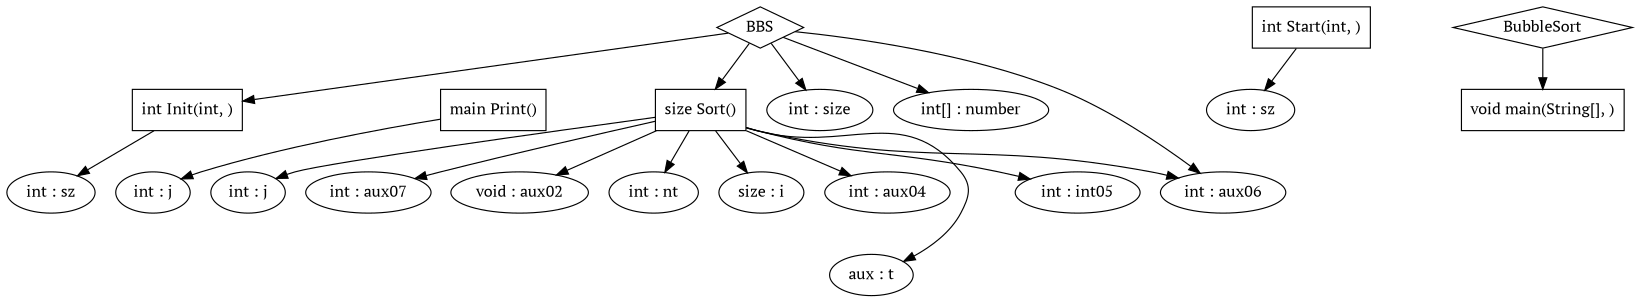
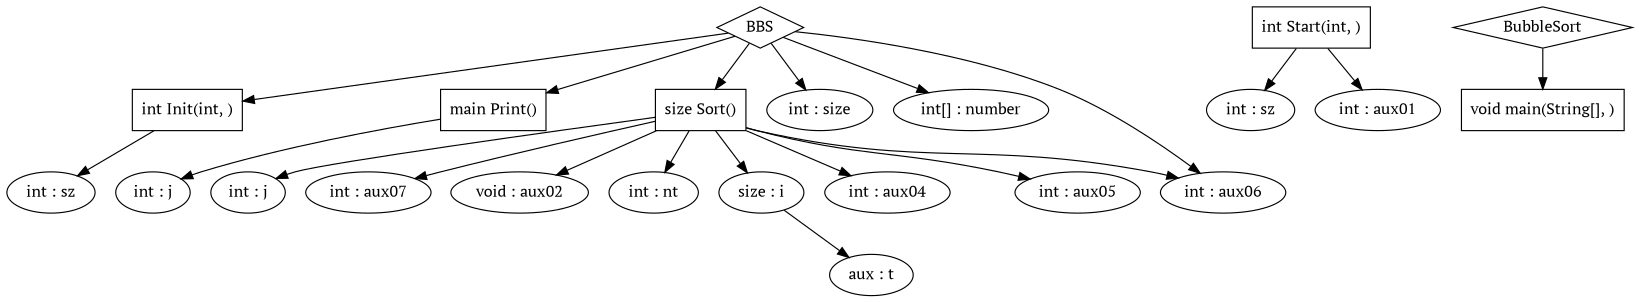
none -> (646, 63)
none -> (1378, 110)
(913, 138) -> (812, 230)
(1078, 192) -> (1078, 192)
